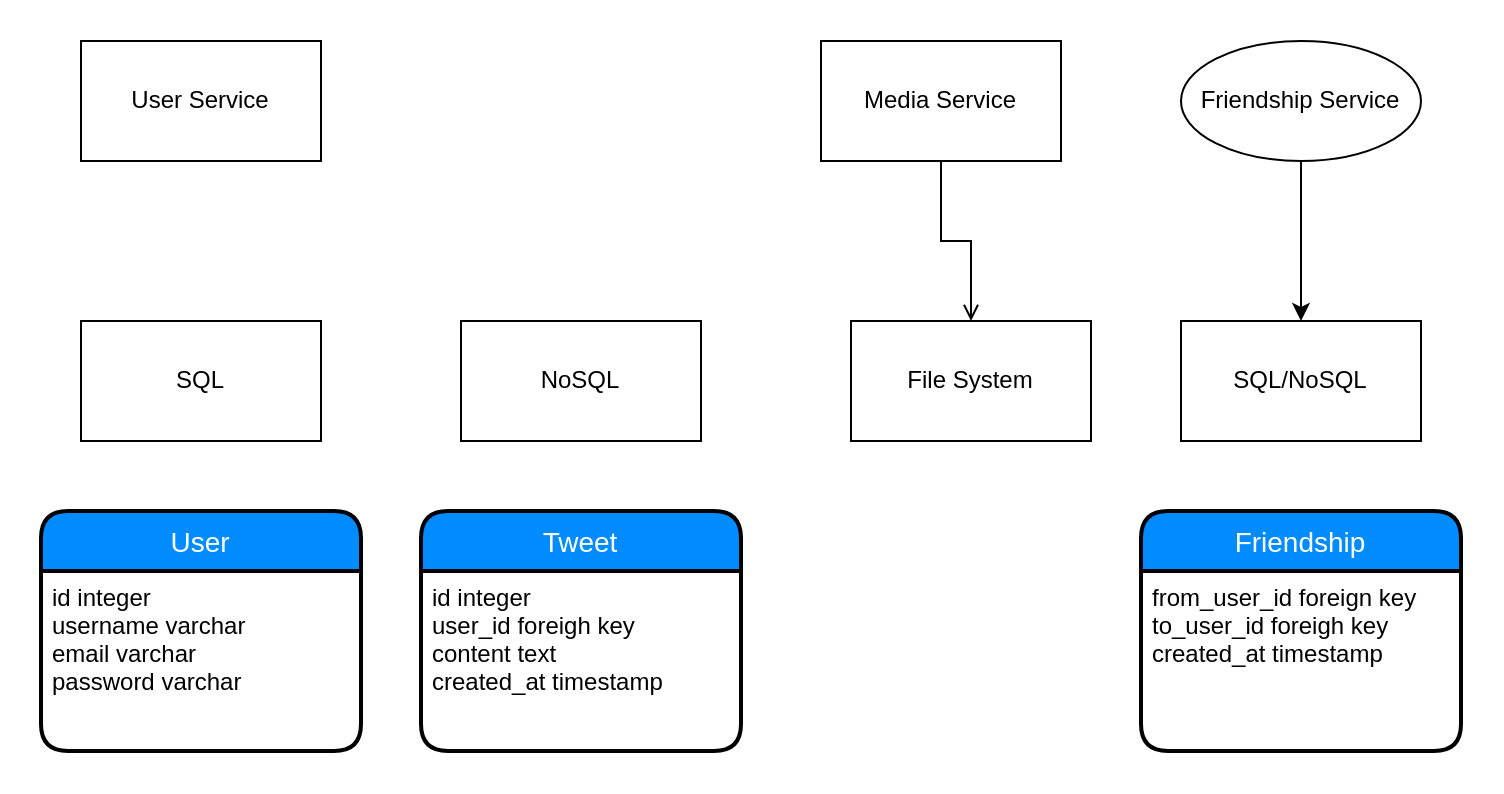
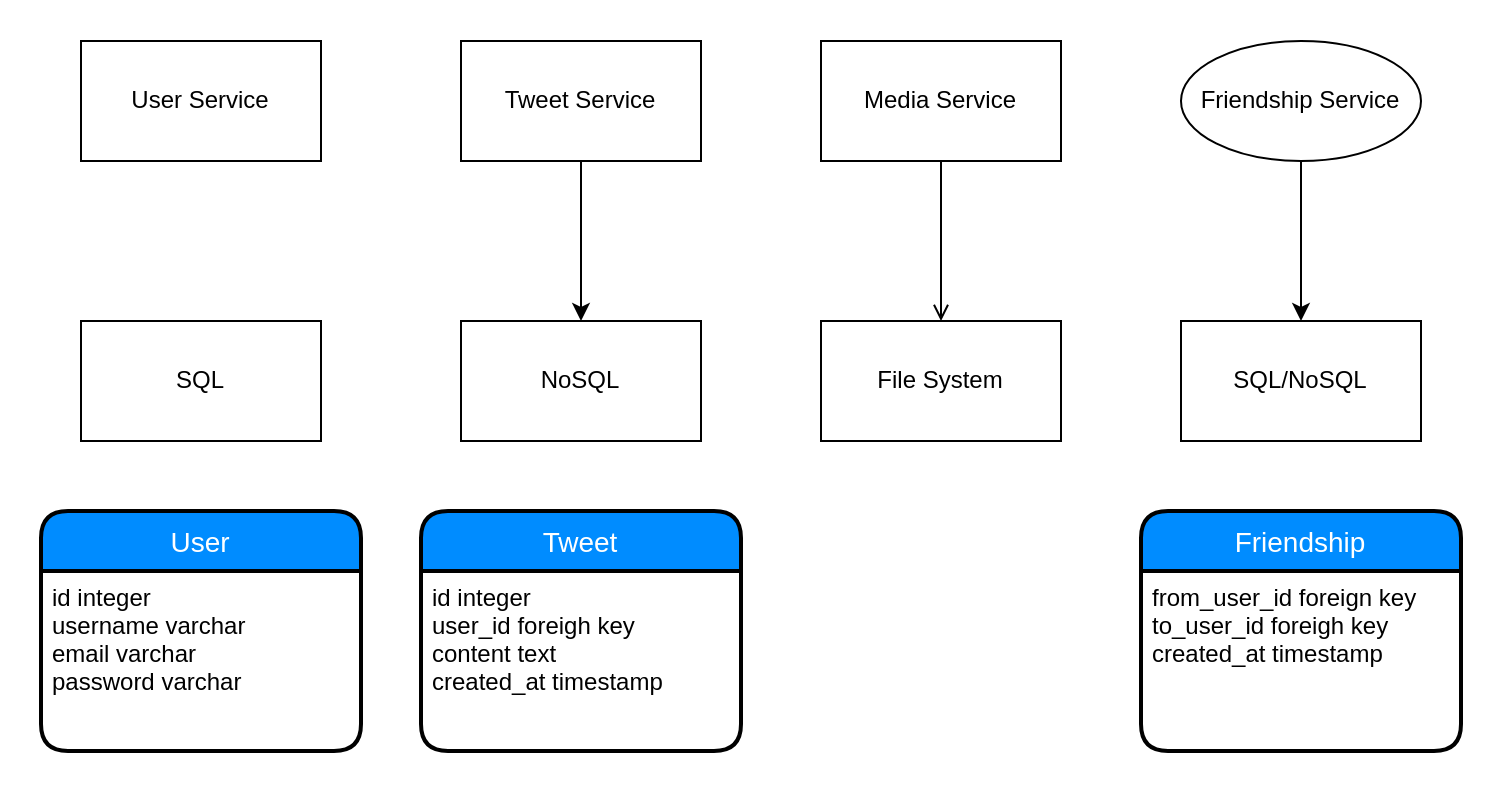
none -> (581, 101)
none -> (581, 234)
(971, 381) -> (941, 381)
